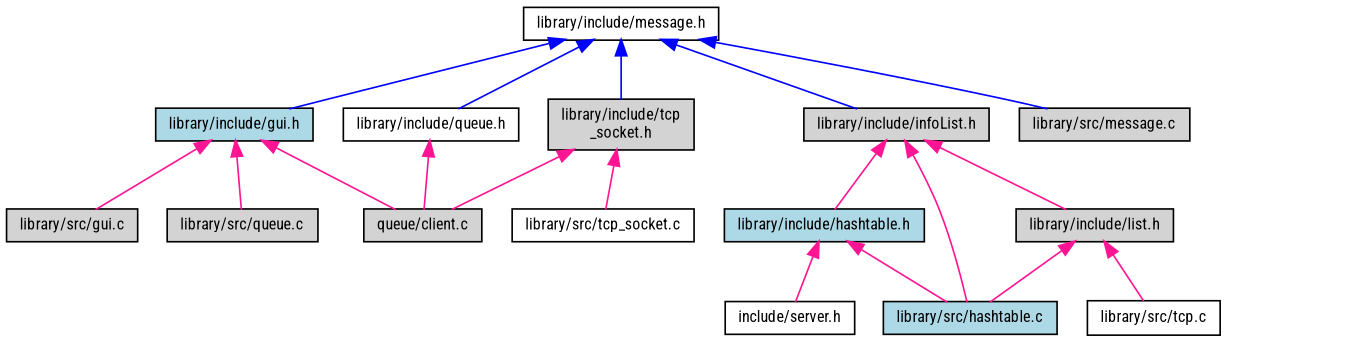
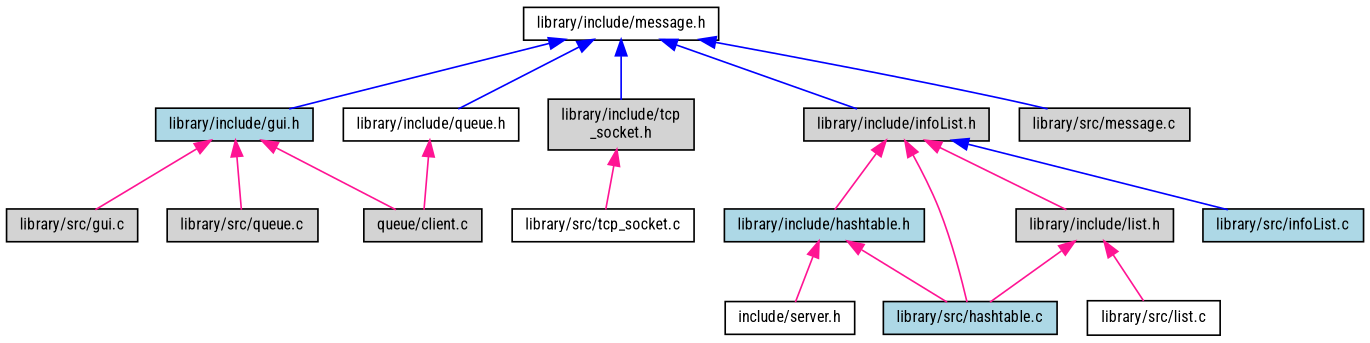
(505, 183) -> none
none -> (1283, 225)
(1154, 318) -> (1154, 318)
